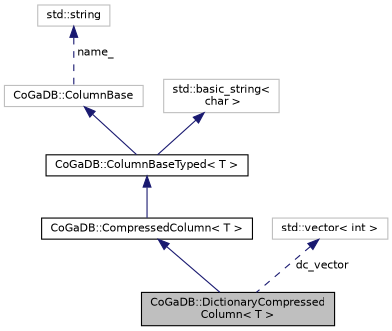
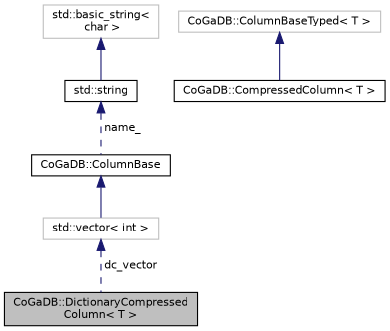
(74, 16) -> (101, 91)
(74, 96) -> (101, 165)
(115, 135) -> (101, 203)
(177, 137) -> (101, 65)
(147, 165) -> (280, 22)
(193, 269) -> none
